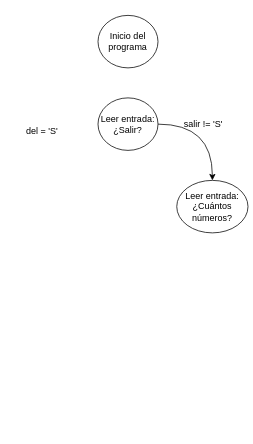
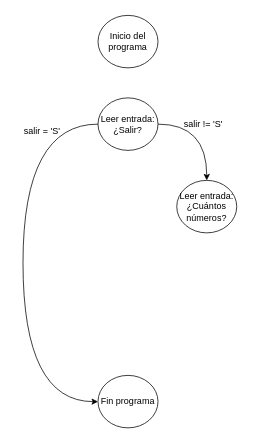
(42, 132) -> (42, 132)
none -> (36, 172)
(212, 207) -> (207, 207)
none -> (128, 402)
